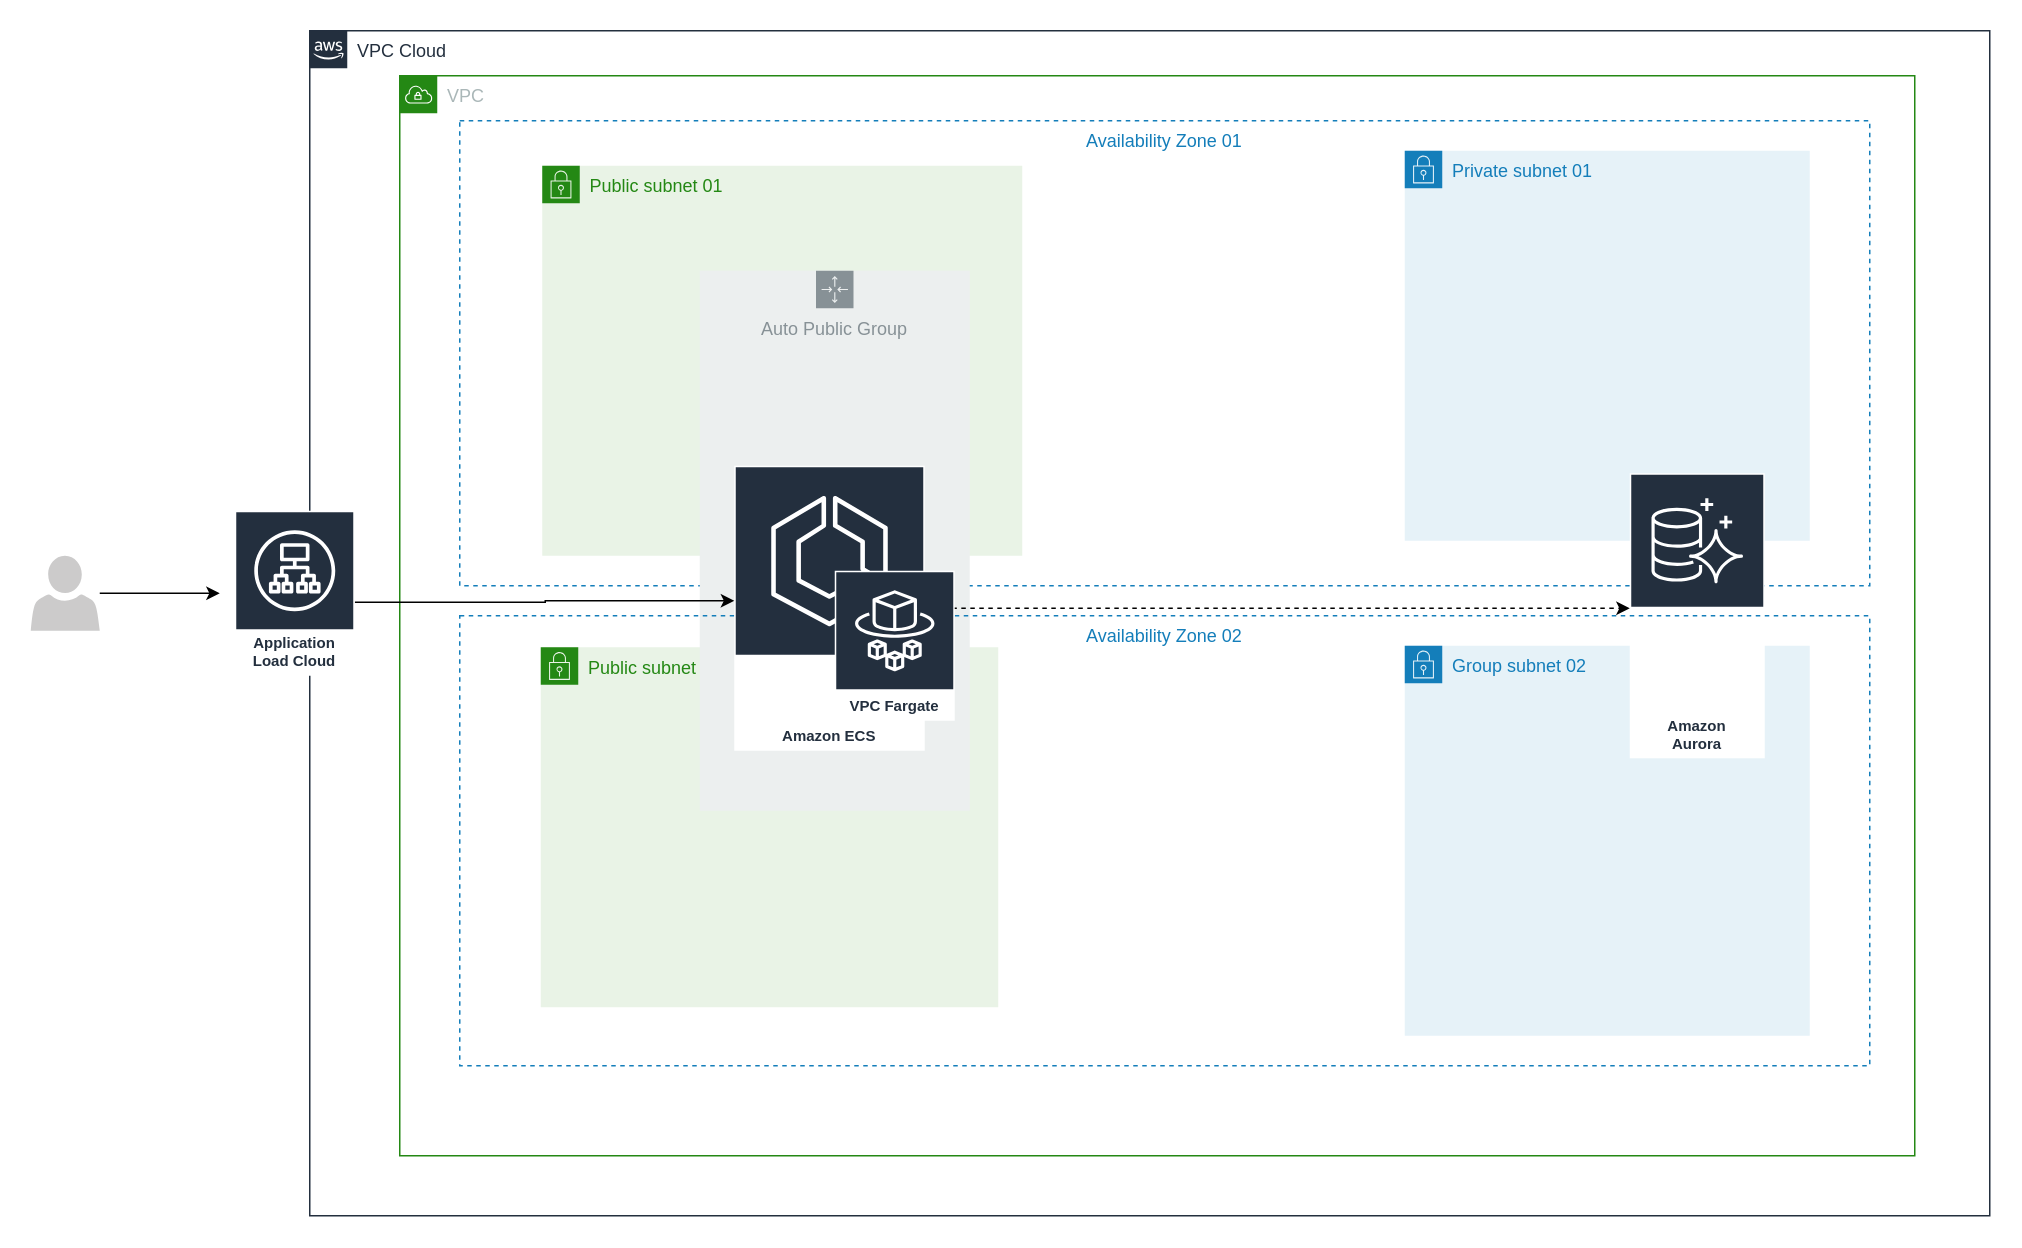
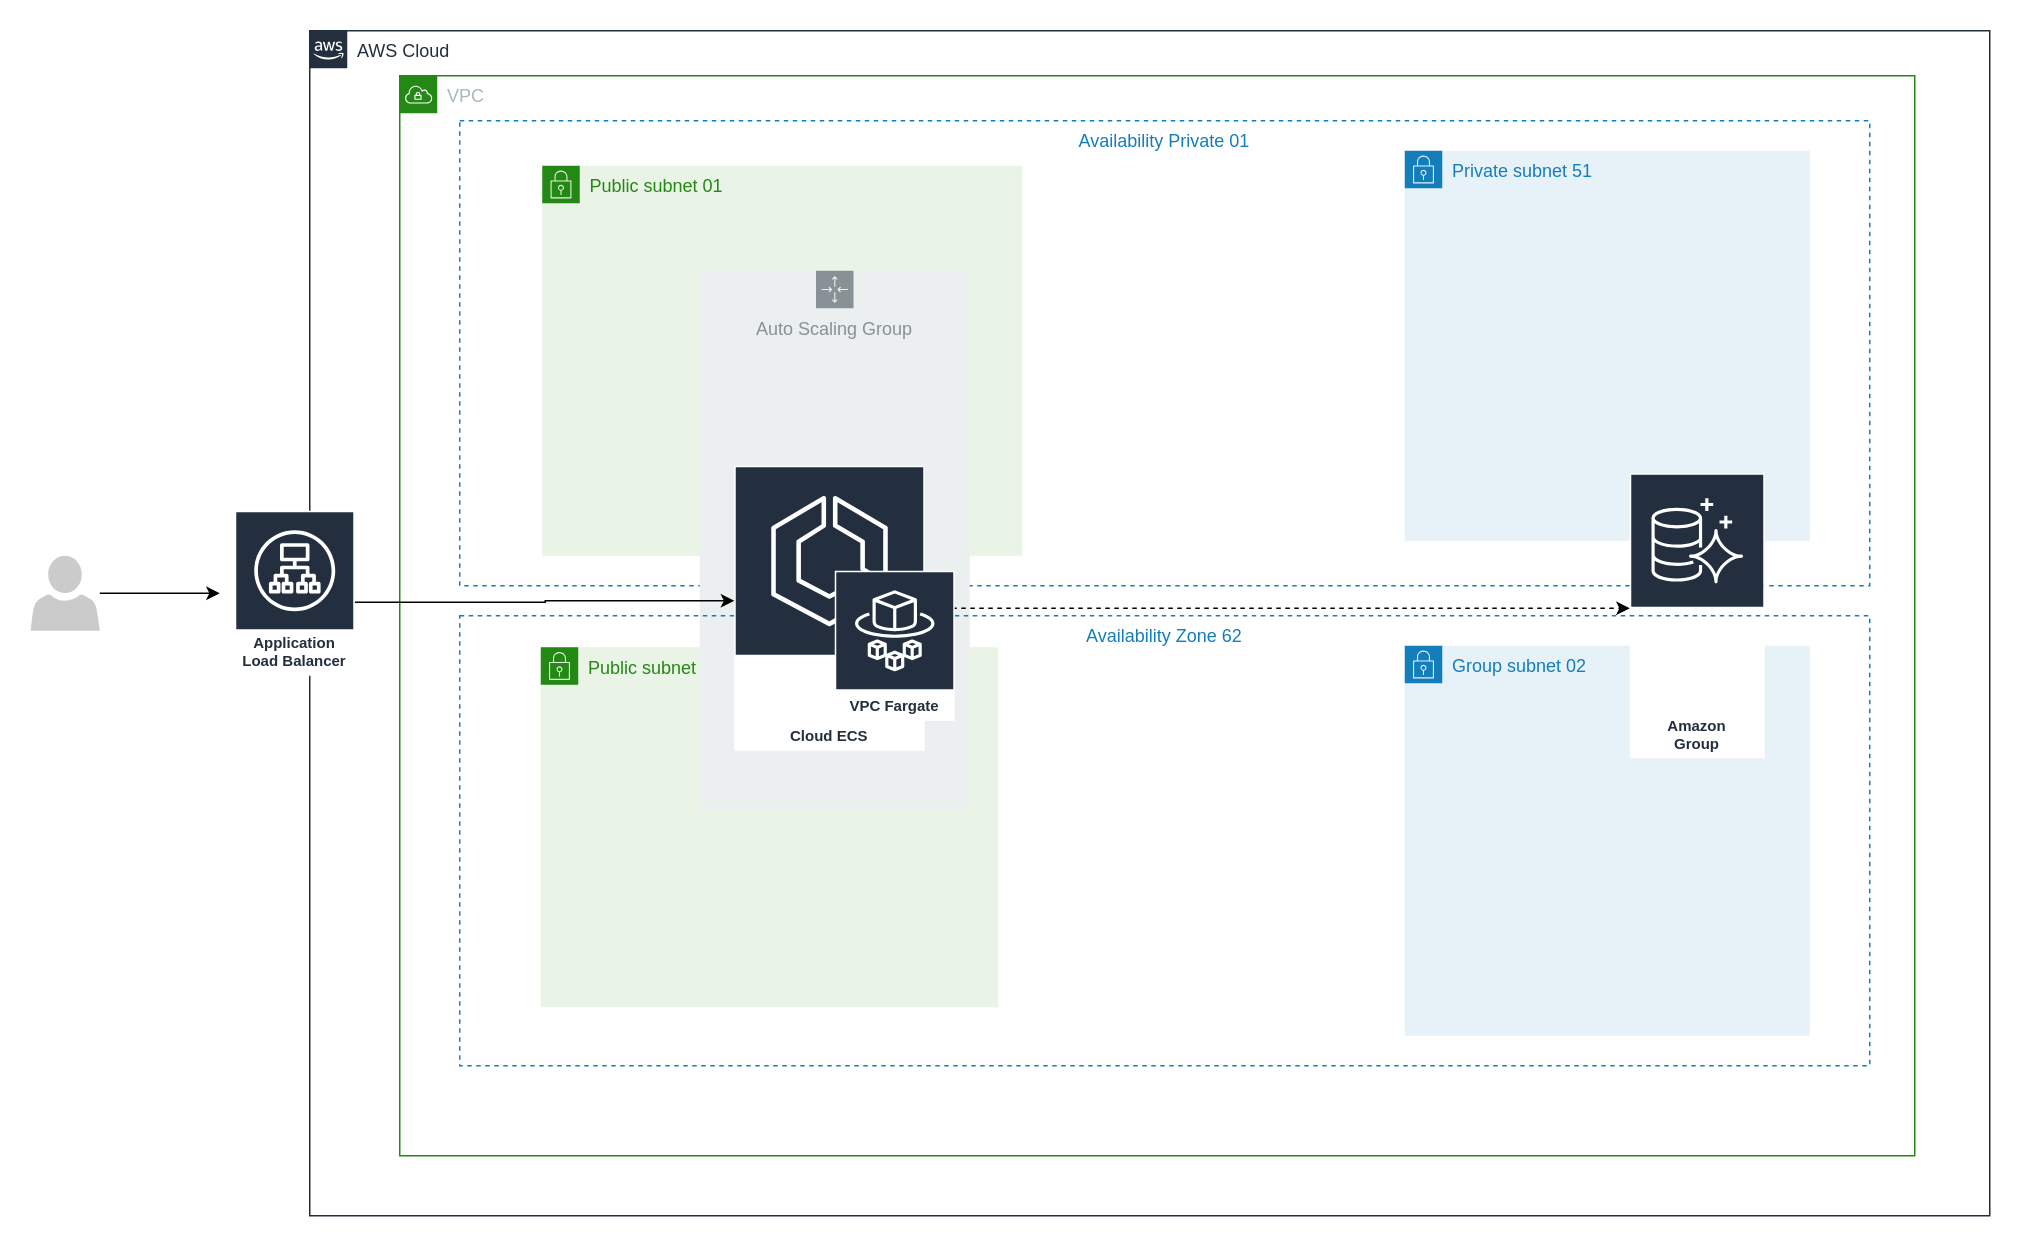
(398, 52) -> (398, 52)
(1164, 141) -> (1164, 141)
(1531, 172) -> (1531, 172)
(835, 330) -> (835, 330)
(1164, 636) -> (1164, 636)
(295, 652) -> (295, 652)
(1697, 734) -> (1697, 734)
(830, 736) -> (830, 736)
